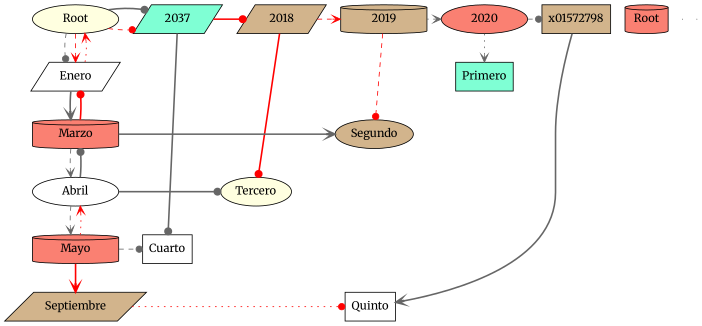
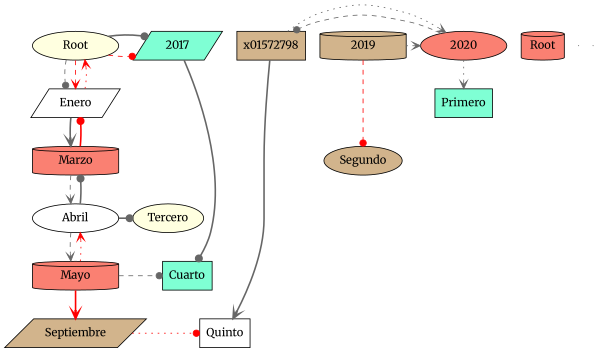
none -> (363, 5)
(178, 19) -> (178, 46)
(282, 19) -> none
(223, 134) -> none
(167, 249) -> (187, 276)
